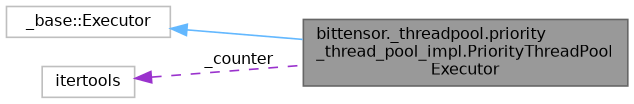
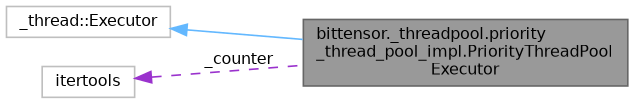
(88, 22) -> (88, 22)
